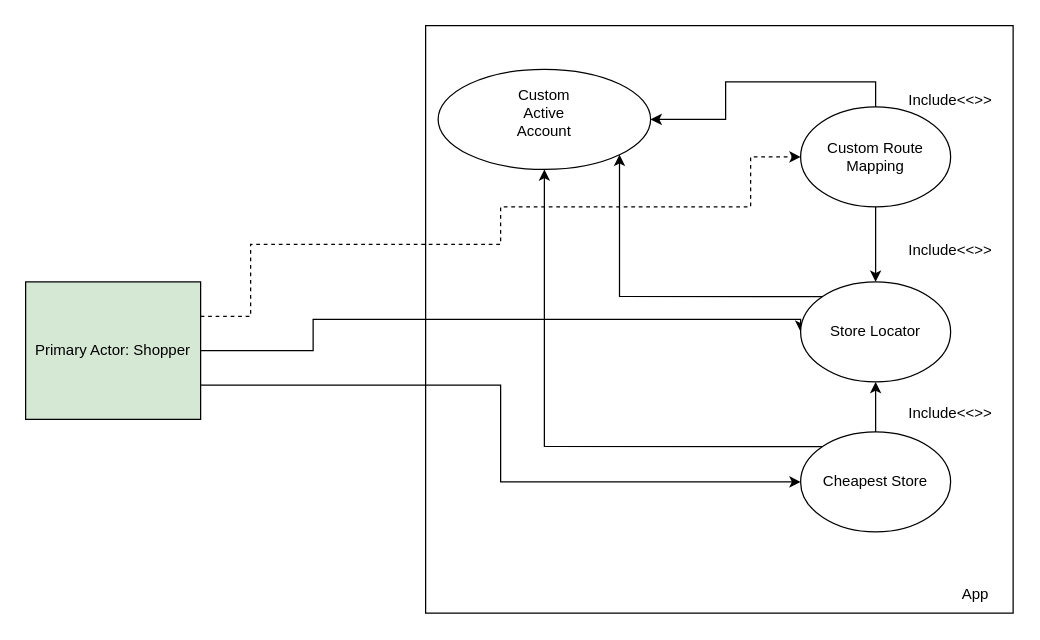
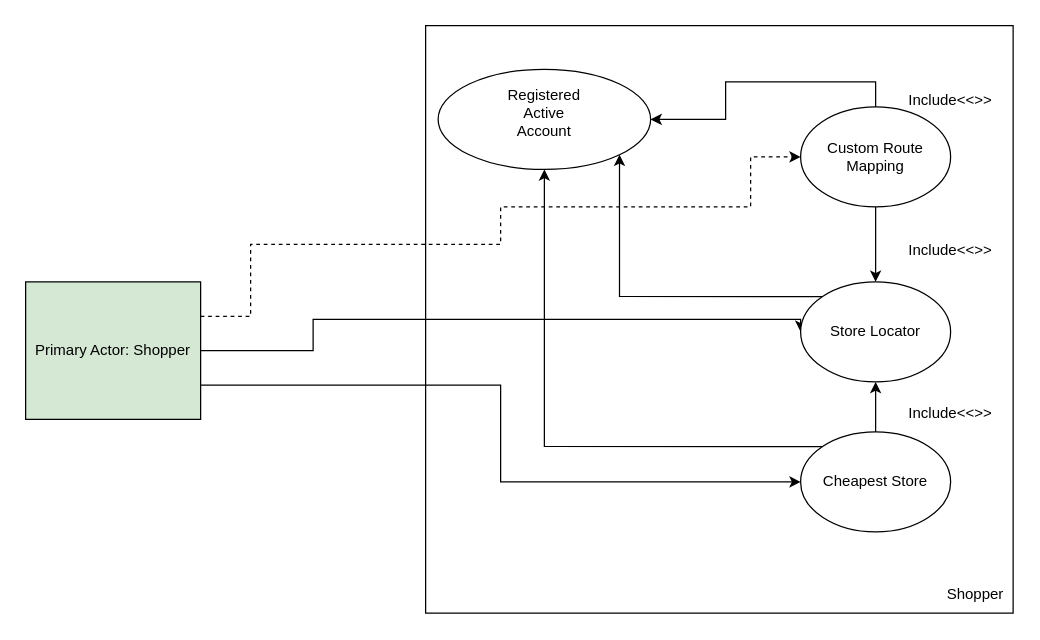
(544, 113) -> (544, 113)
(976, 594) -> (976, 594)
